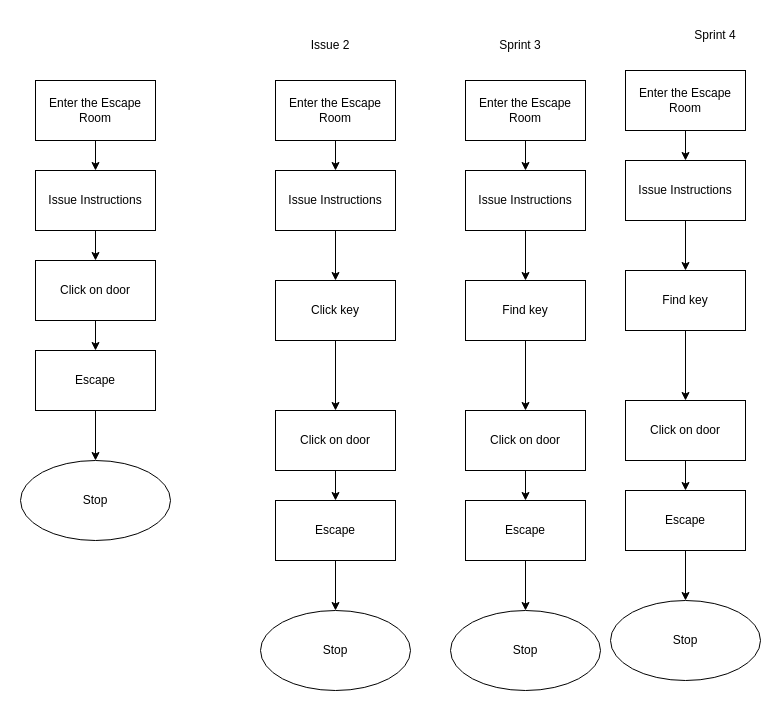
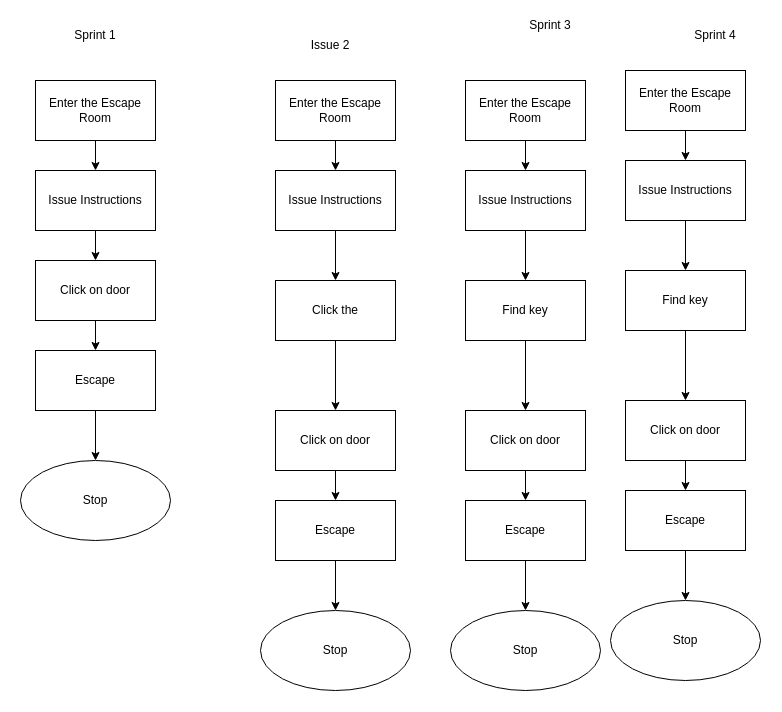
none -> (96, 36)
(521, 46) -> (551, 26)
(336, 311) -> (336, 311)
